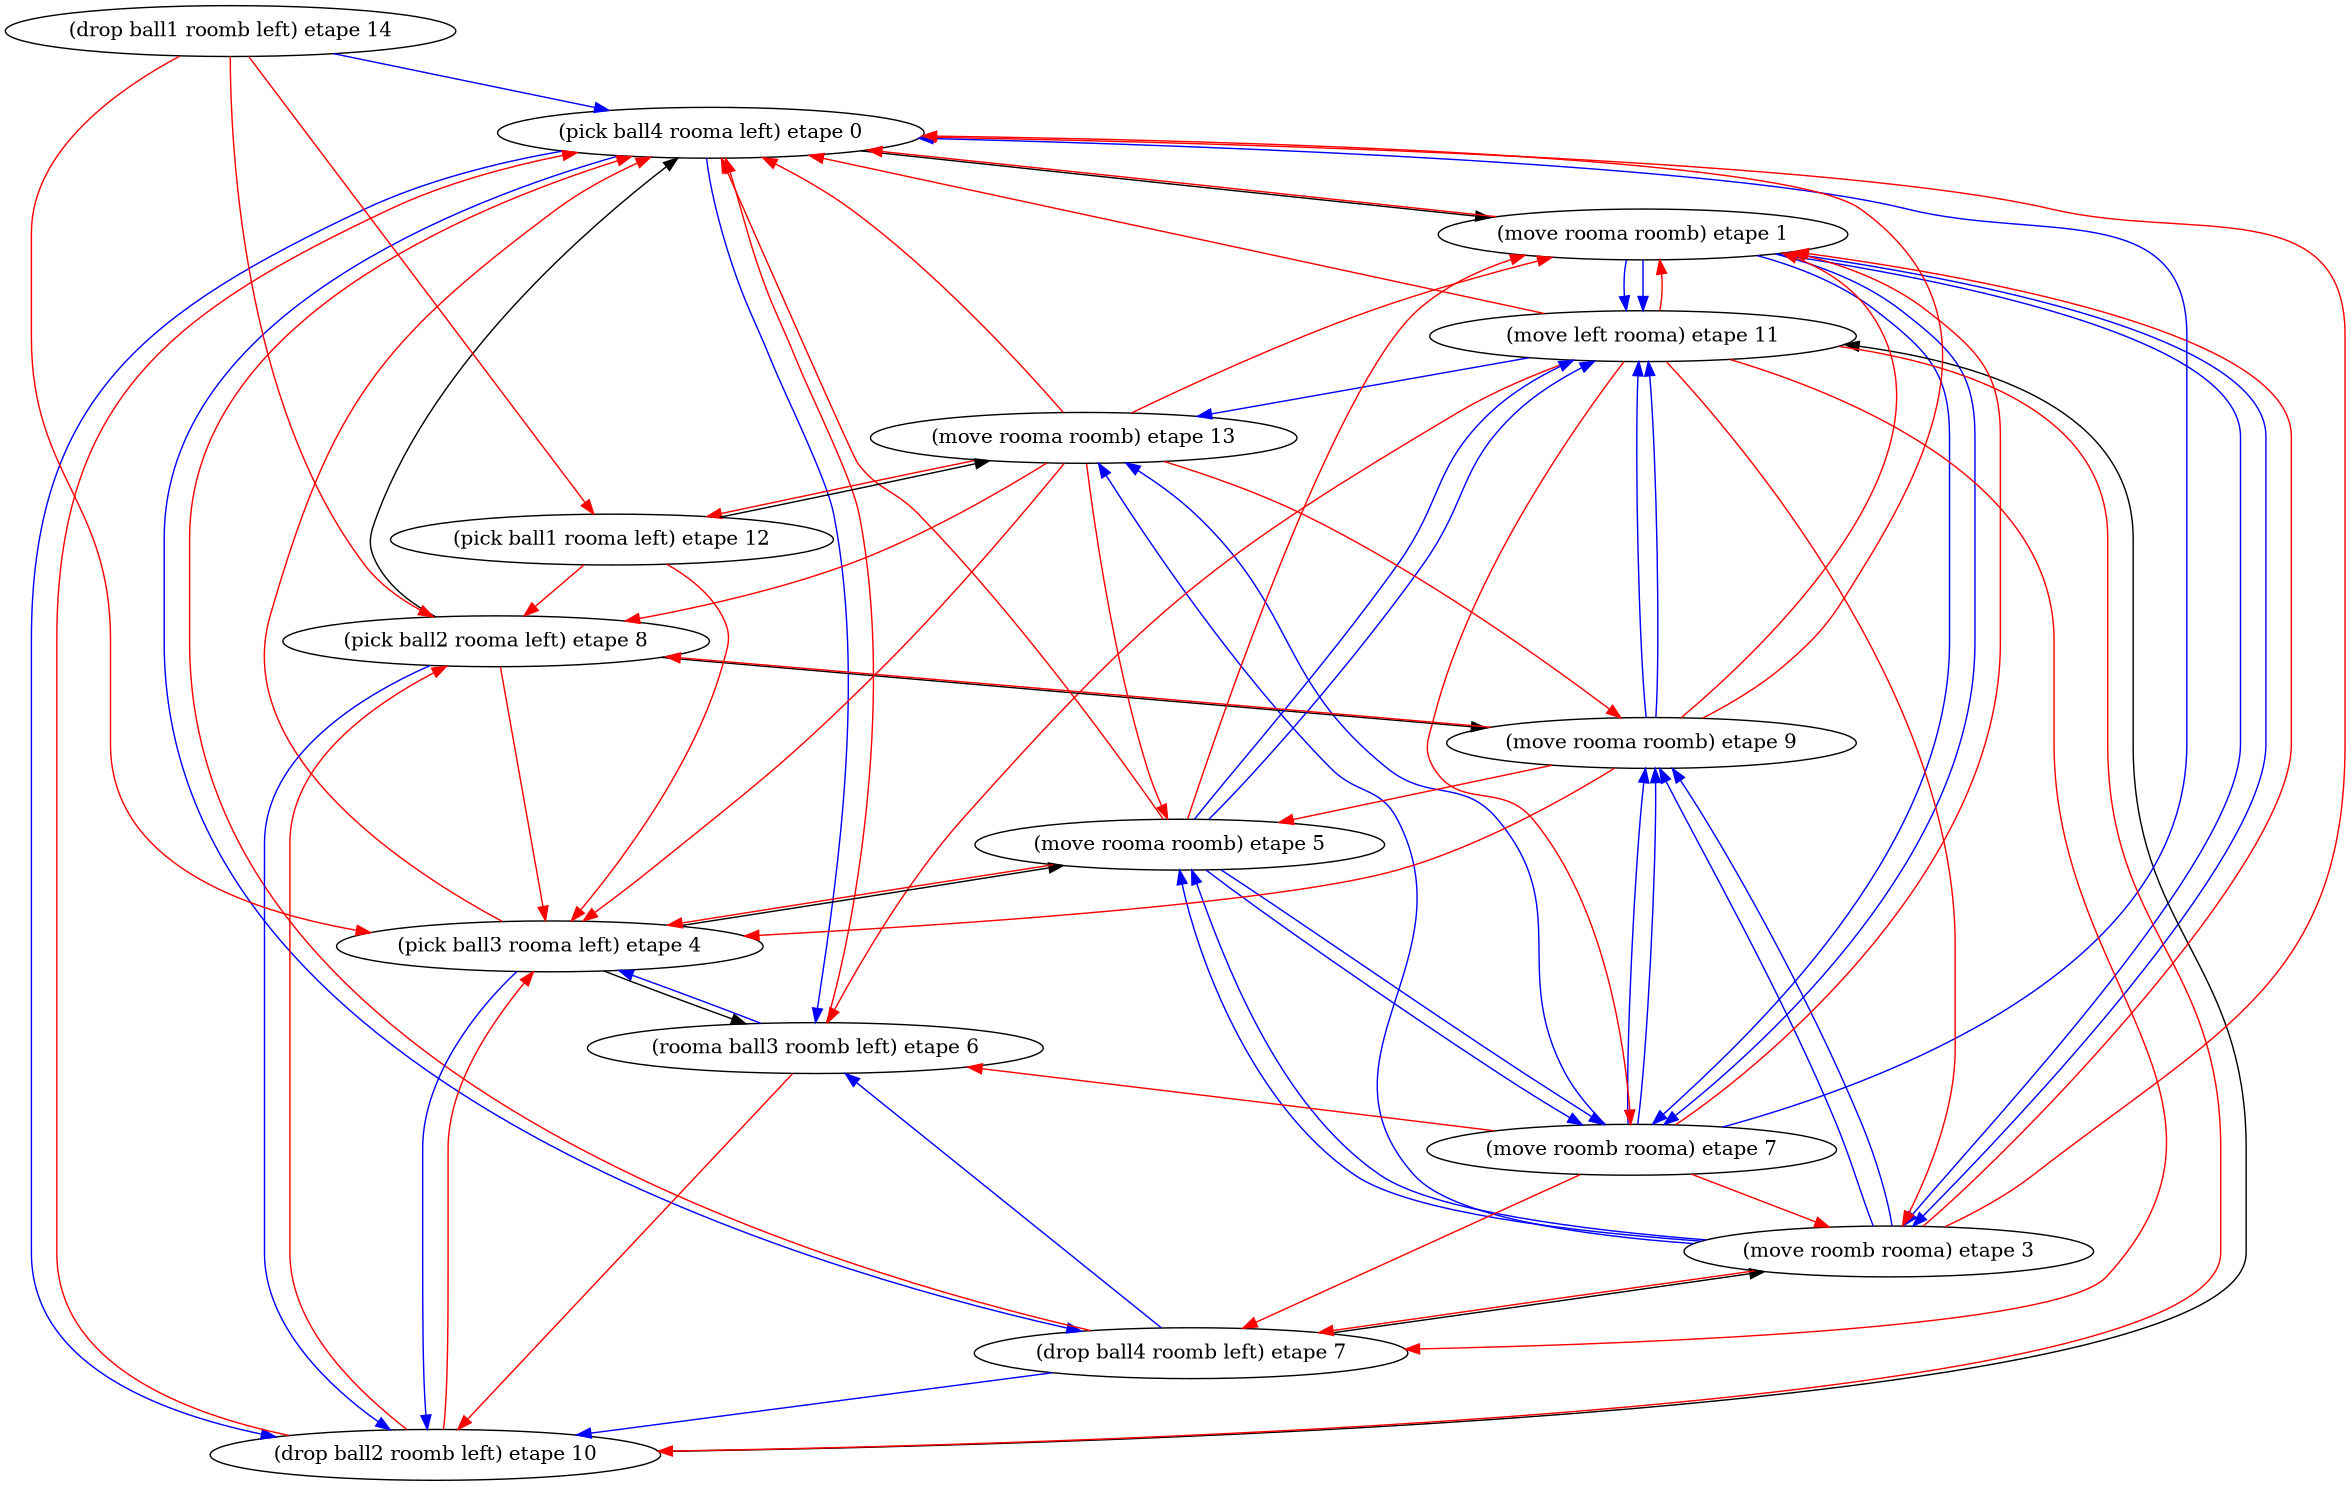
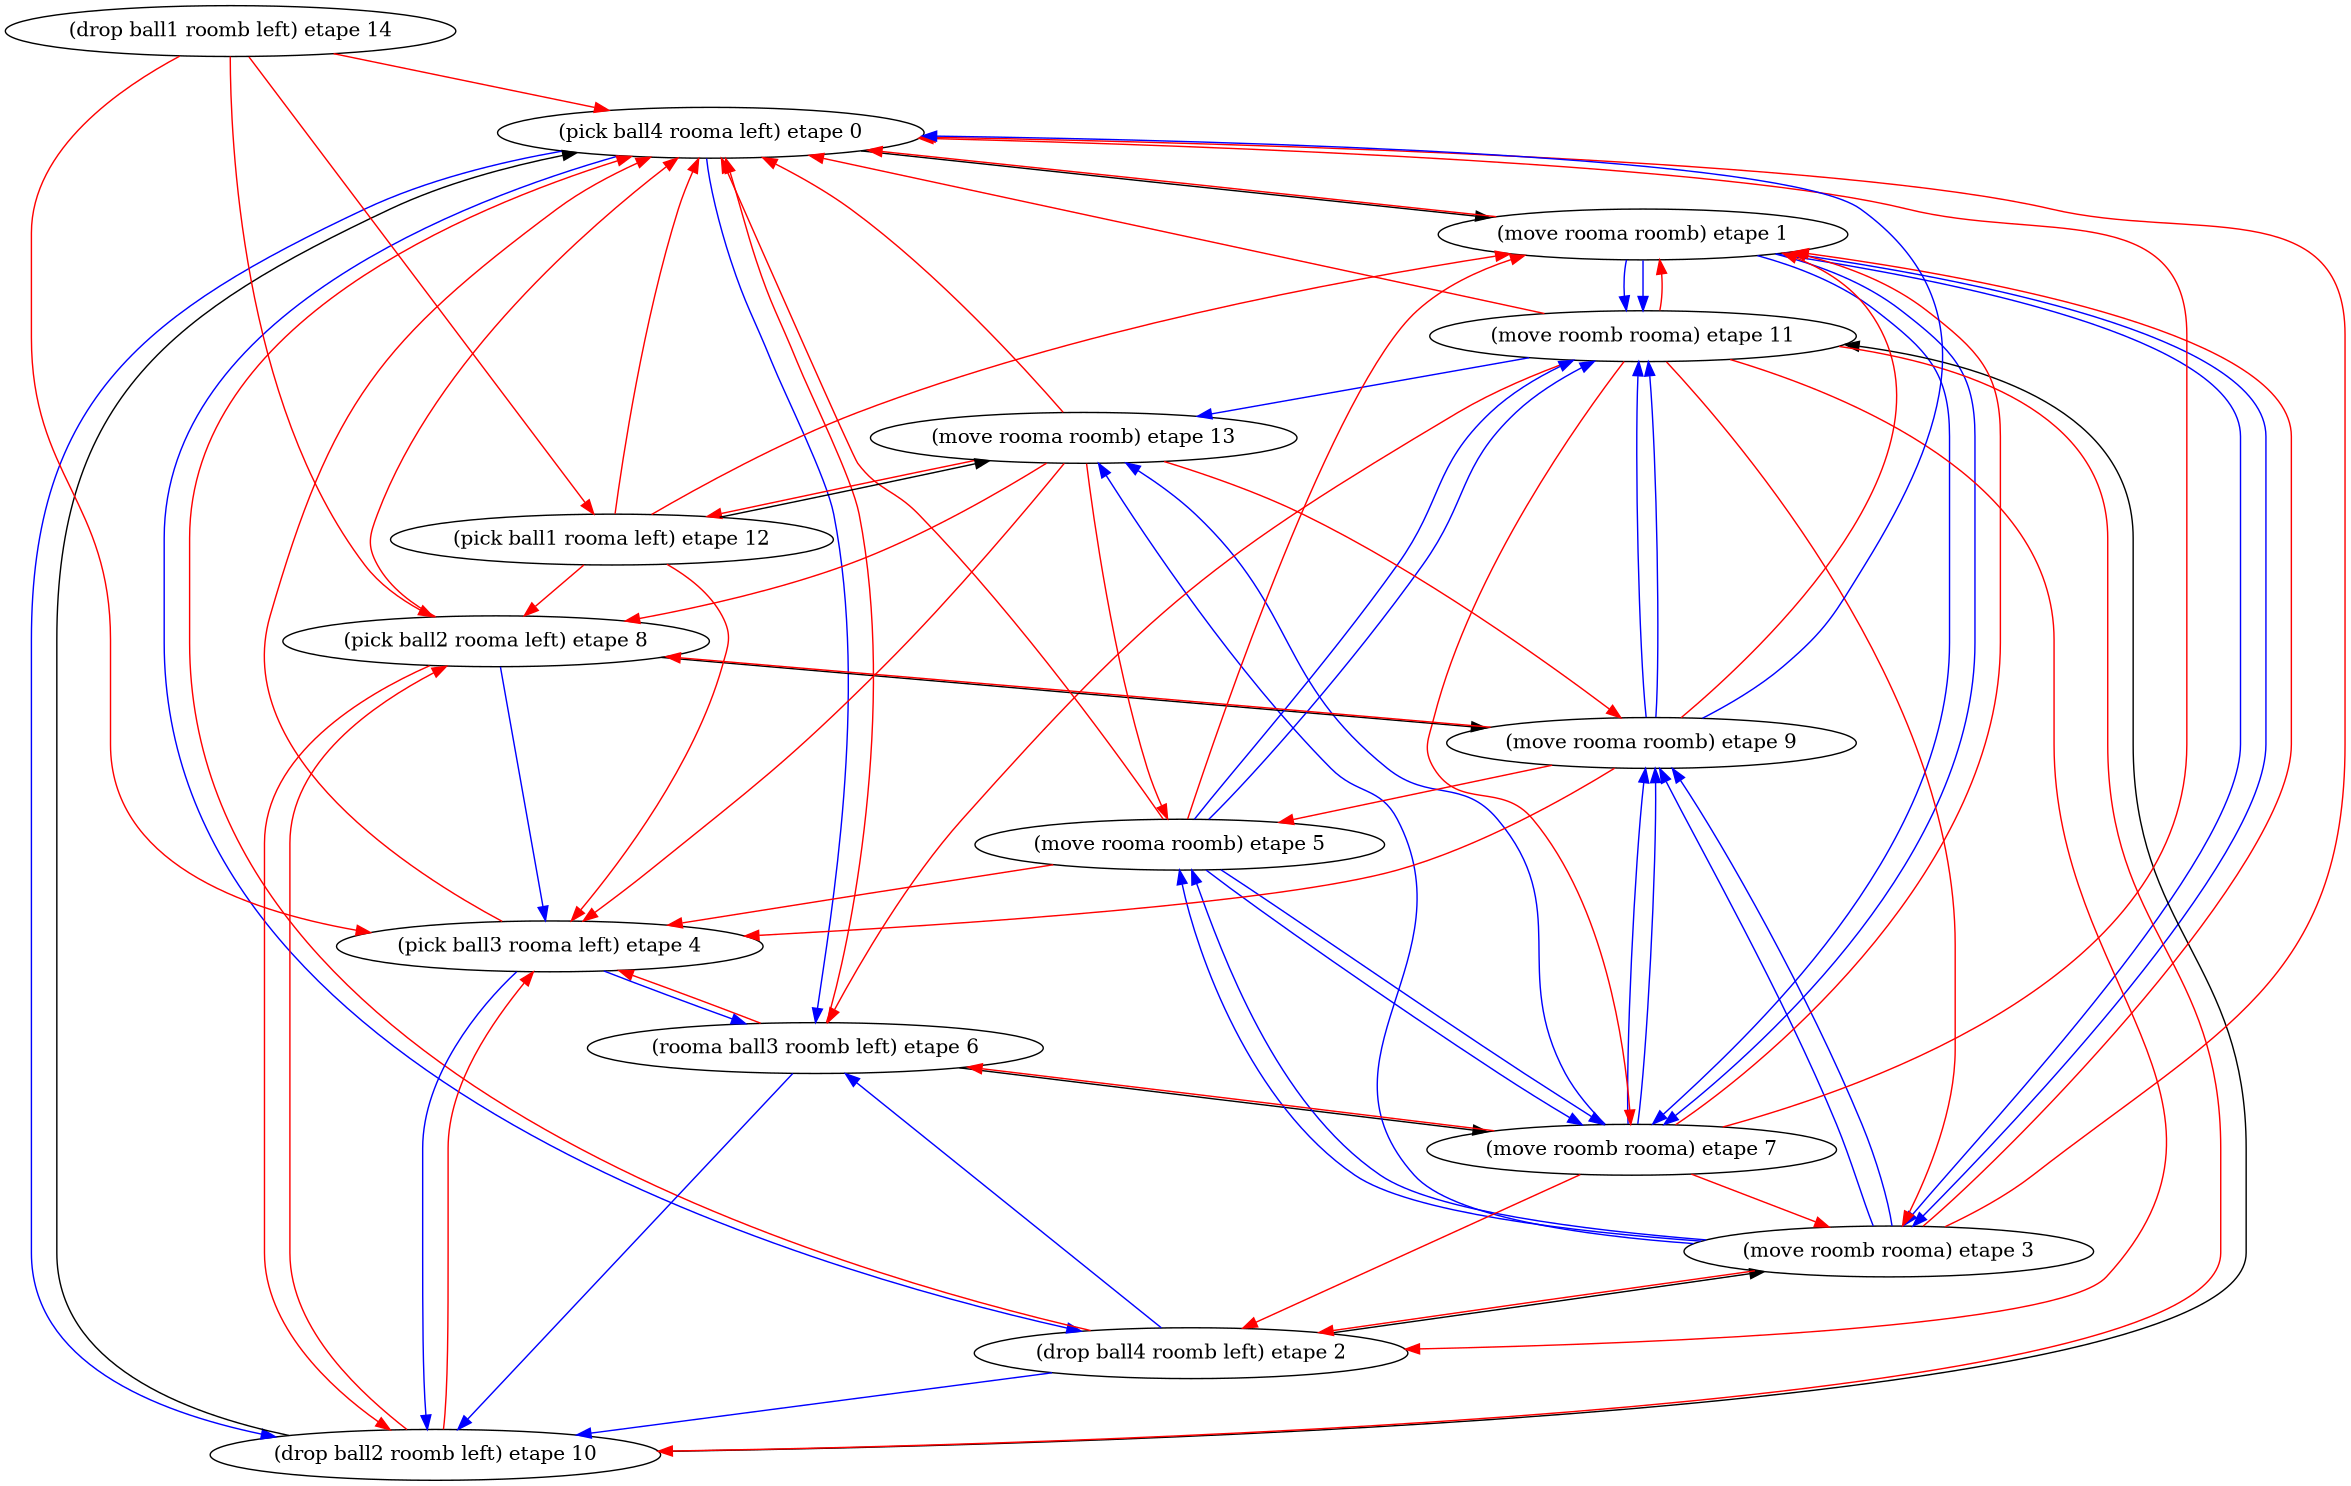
(464, 81) -> (464, 81)
(1864, 212) -> (1864, 212)
(2113, 238) -> (2113, 238)
(1330, 326) -> (1061, 347)
(1643, 336) -> (1643, 336)
none -> (645, 341)
(458, 374) -> (458, 374)
(57, 722) -> (57, 722)
(522, 787) -> (522, 787)
(863, 897) -> none
(668, 995) -> (668, 995)
(697, 999) -> (697, 999)
(264, 1026) -> (264, 1026)
none -> (1216, 1099)
(630, 1246) -> (630, 1246)
(1191, 1353) -> (1191, 1353)
